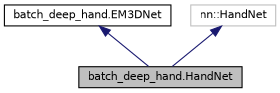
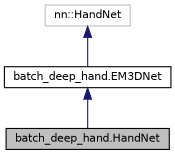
(193, 50) -> (88, 52)
